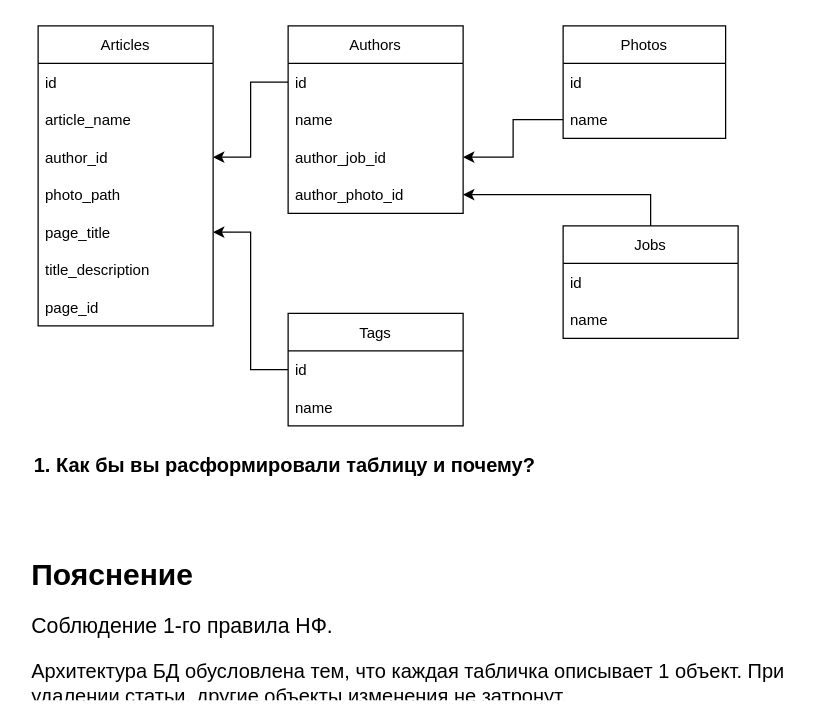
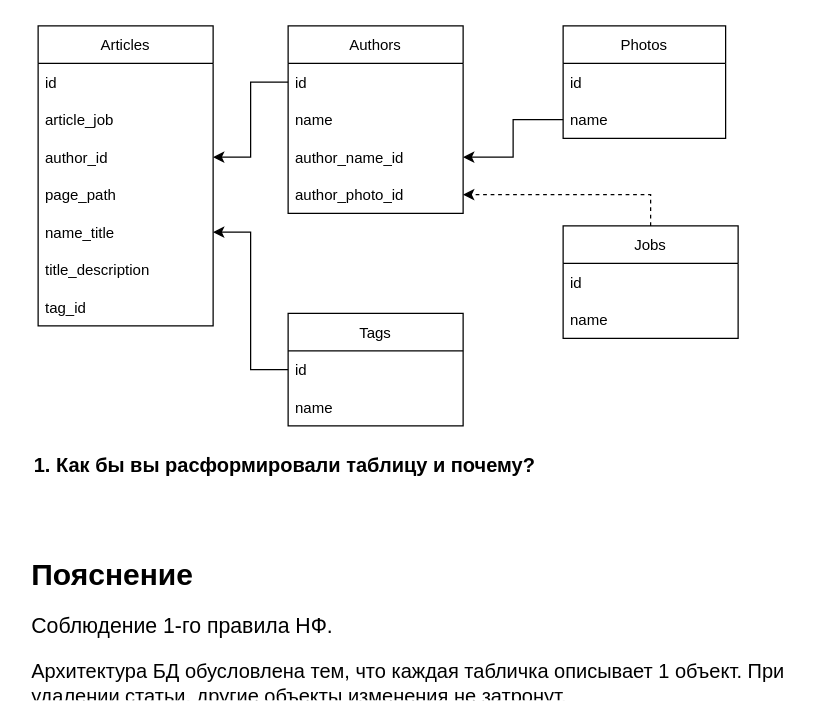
(92, 120) -> (87, 120)
(348, 158) -> (352, 158)
(575, 194) -> (575, 194)
(87, 195) -> (83, 195)
(83, 233) -> (83, 233)
(72, 308) -> (68, 308)
